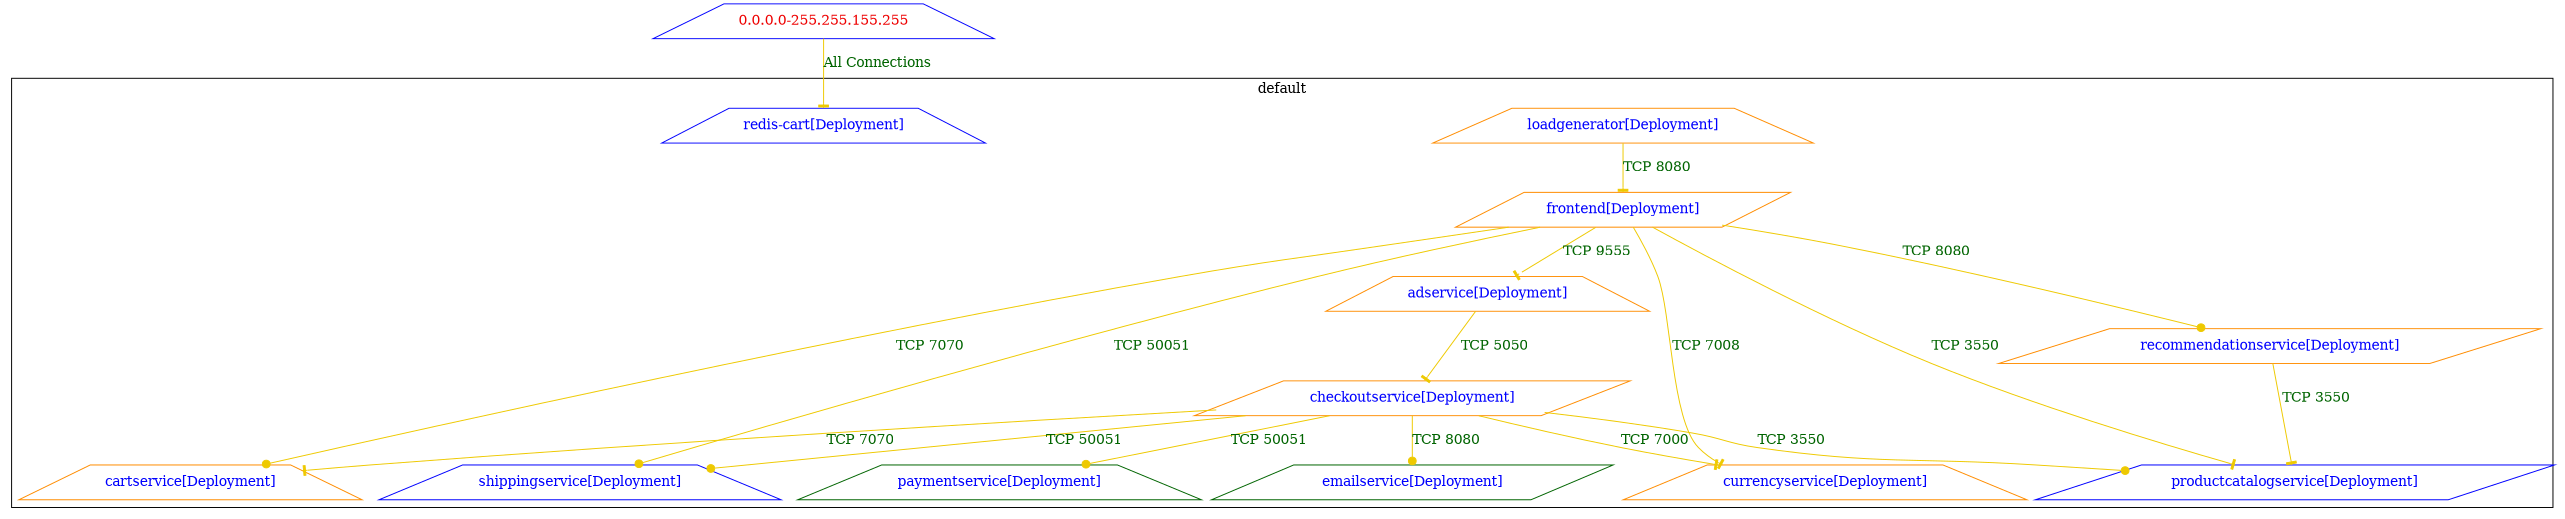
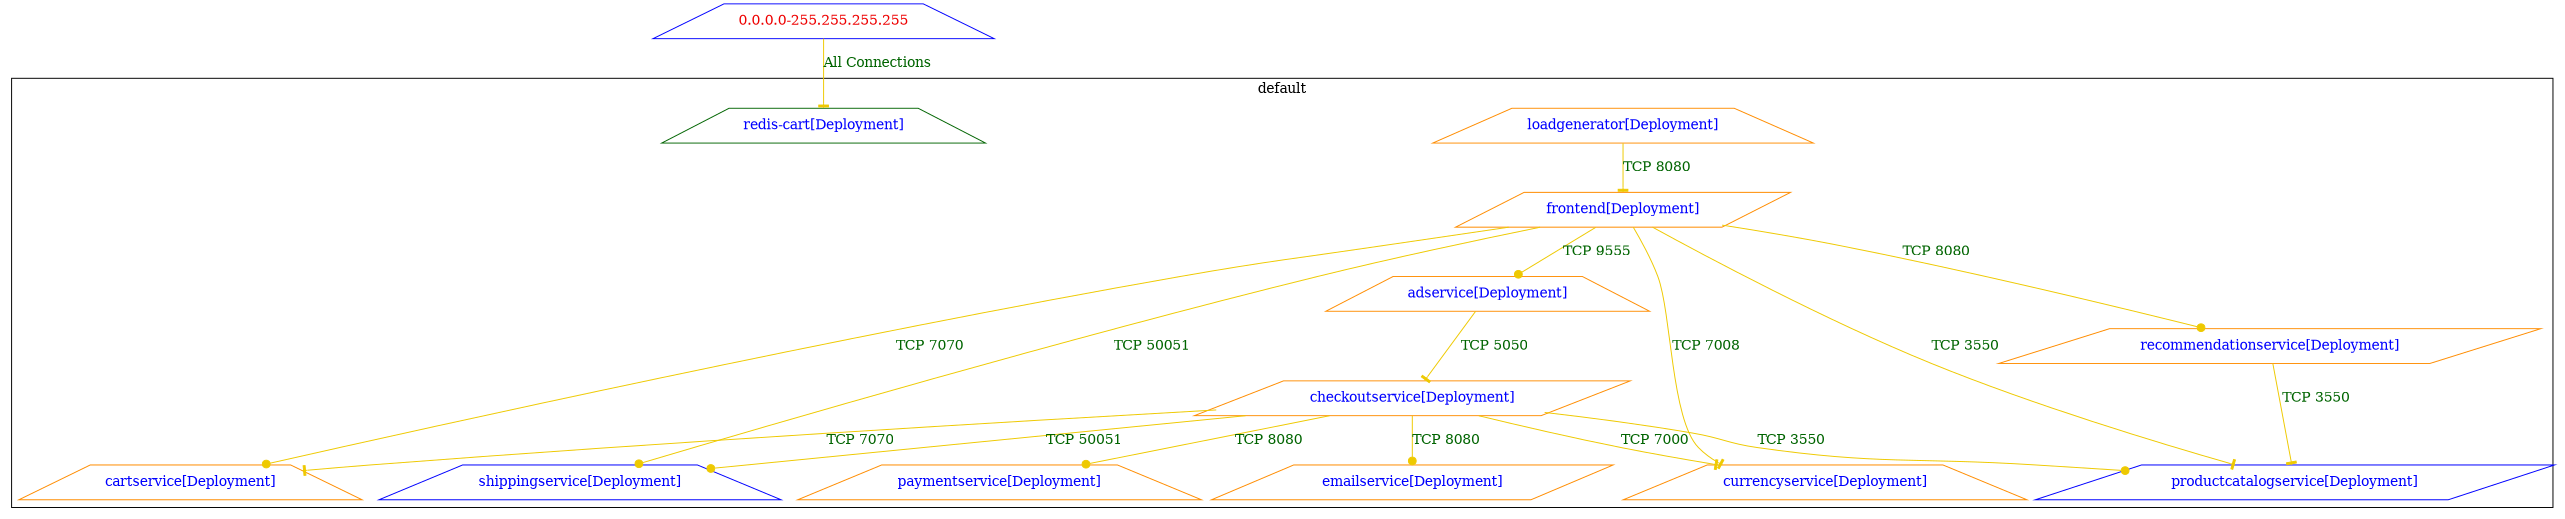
(824, 21) -> (824, 21)
(824, 126) -> (824, 126)
(1559, 250) -> (1559, 250)
(1269, 440) -> (1269, 440)
(1000, 482) -> (1000, 482)
(1412, 482) -> (1412, 482)
